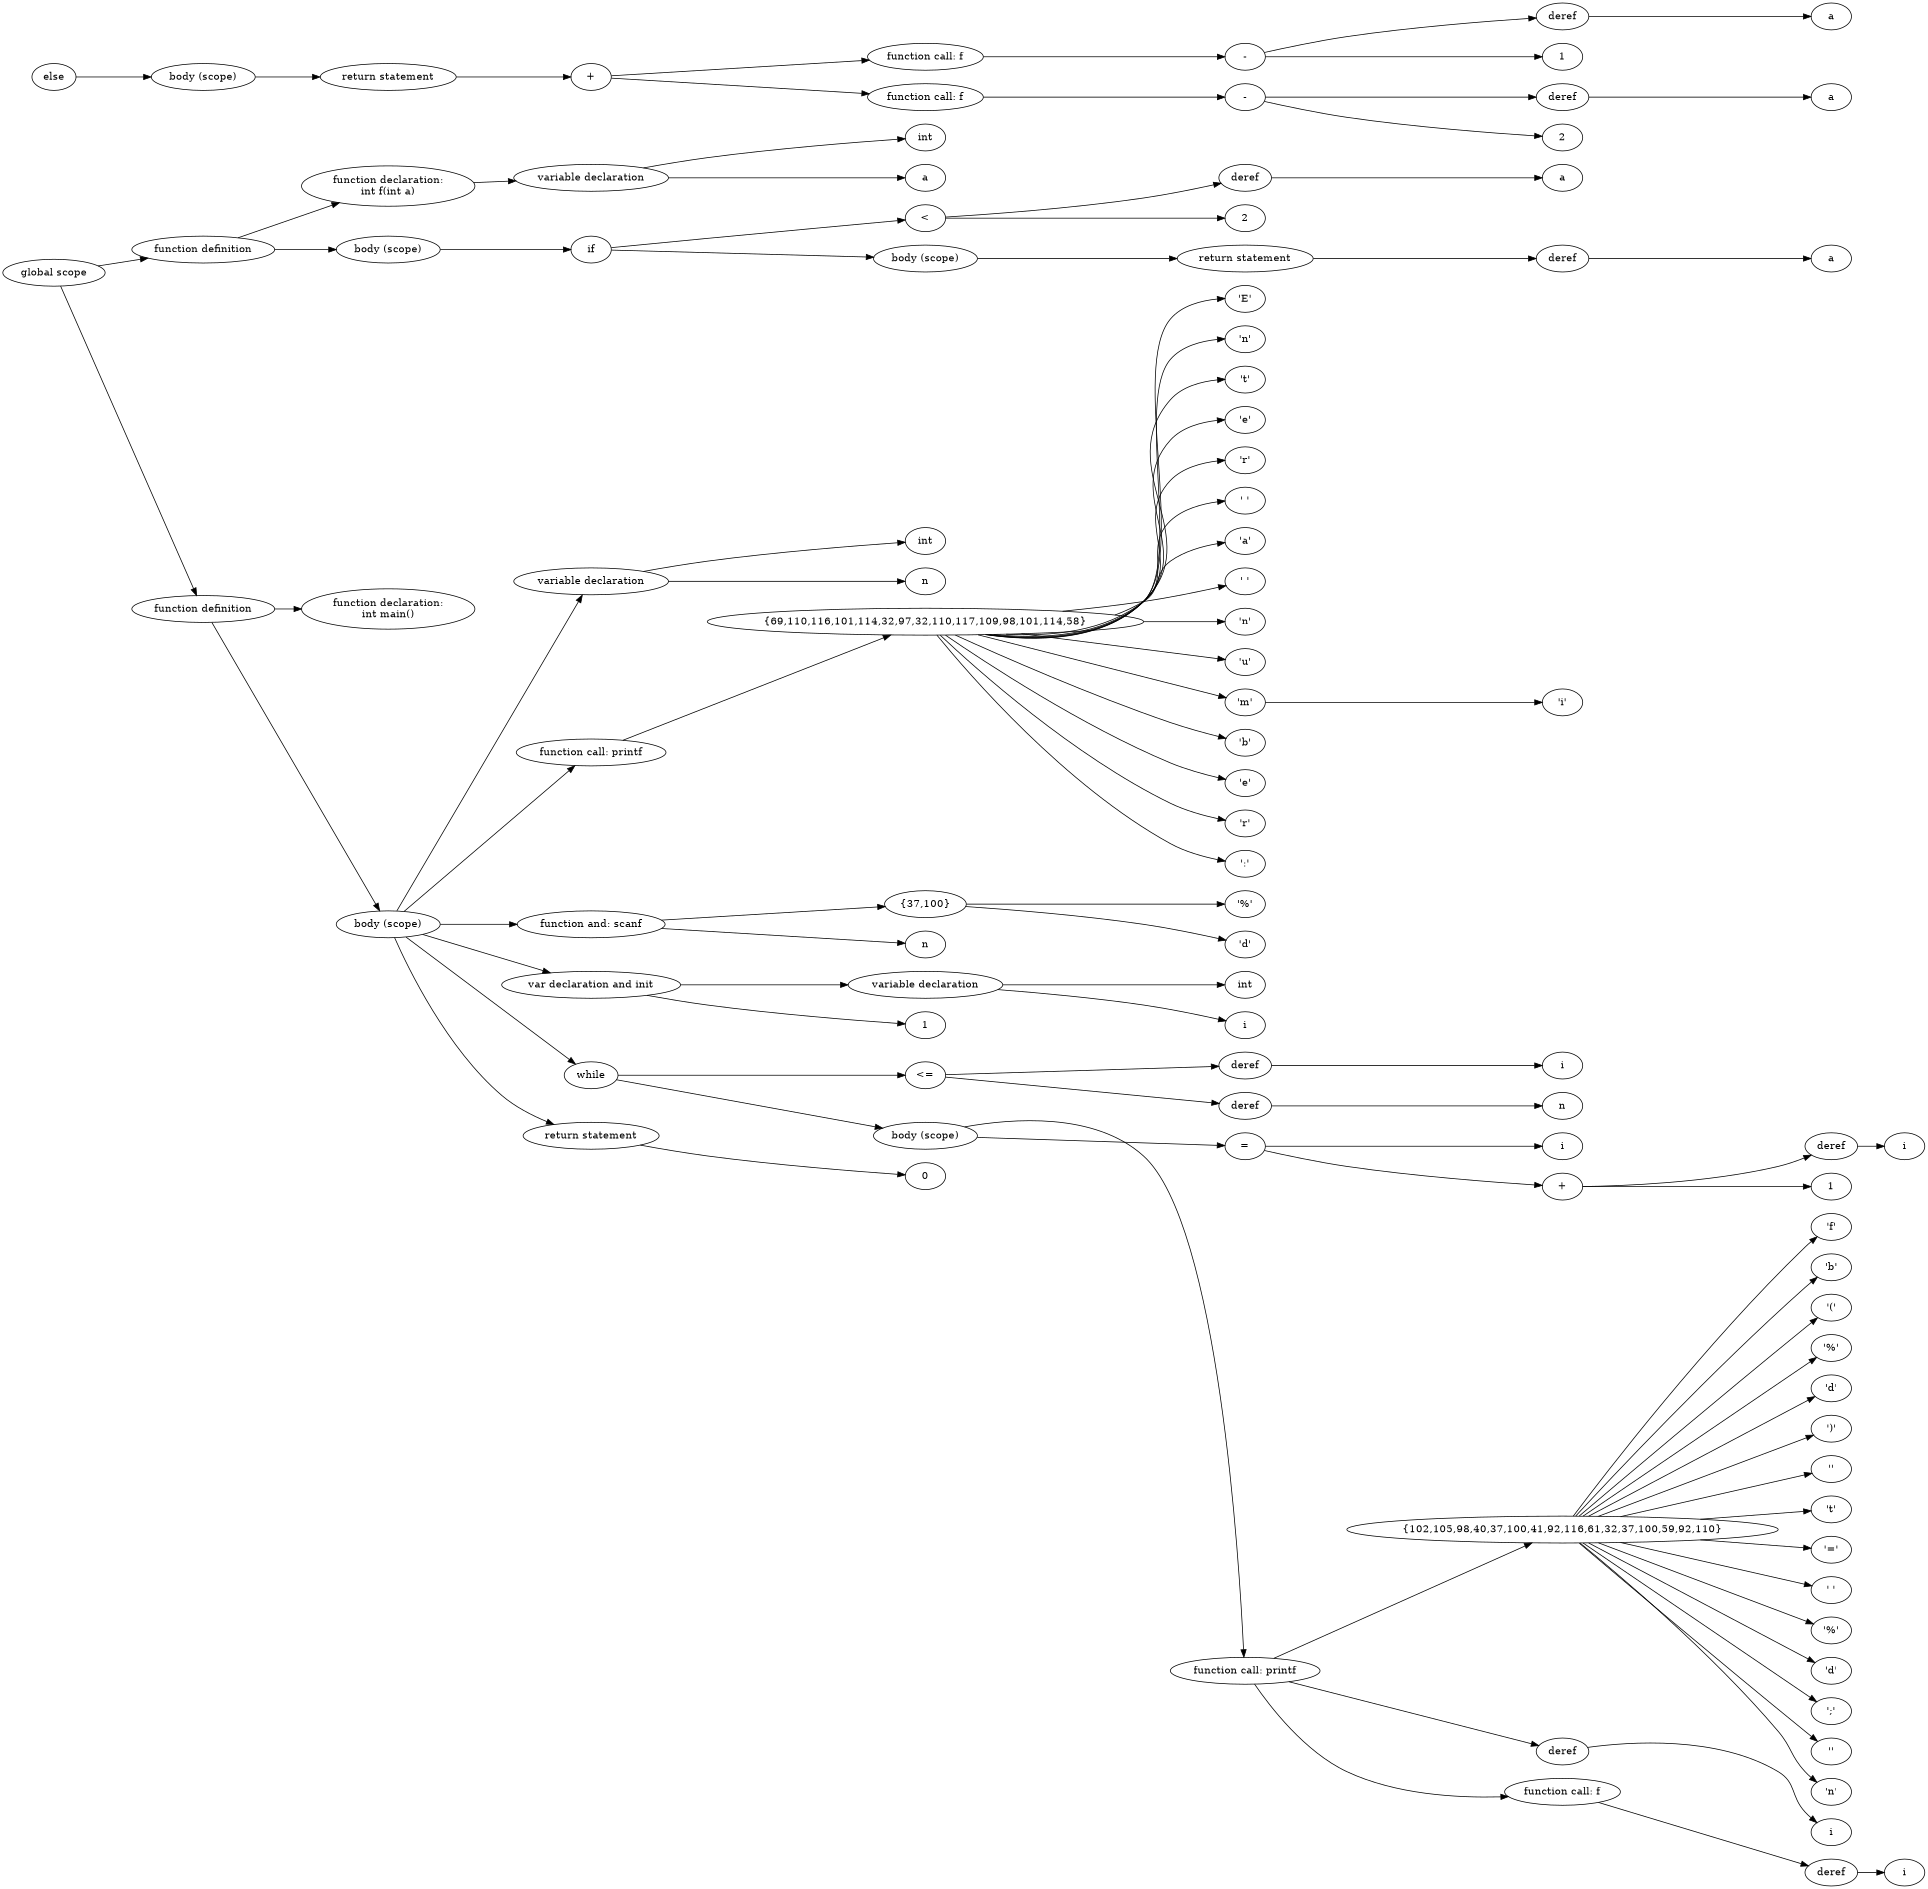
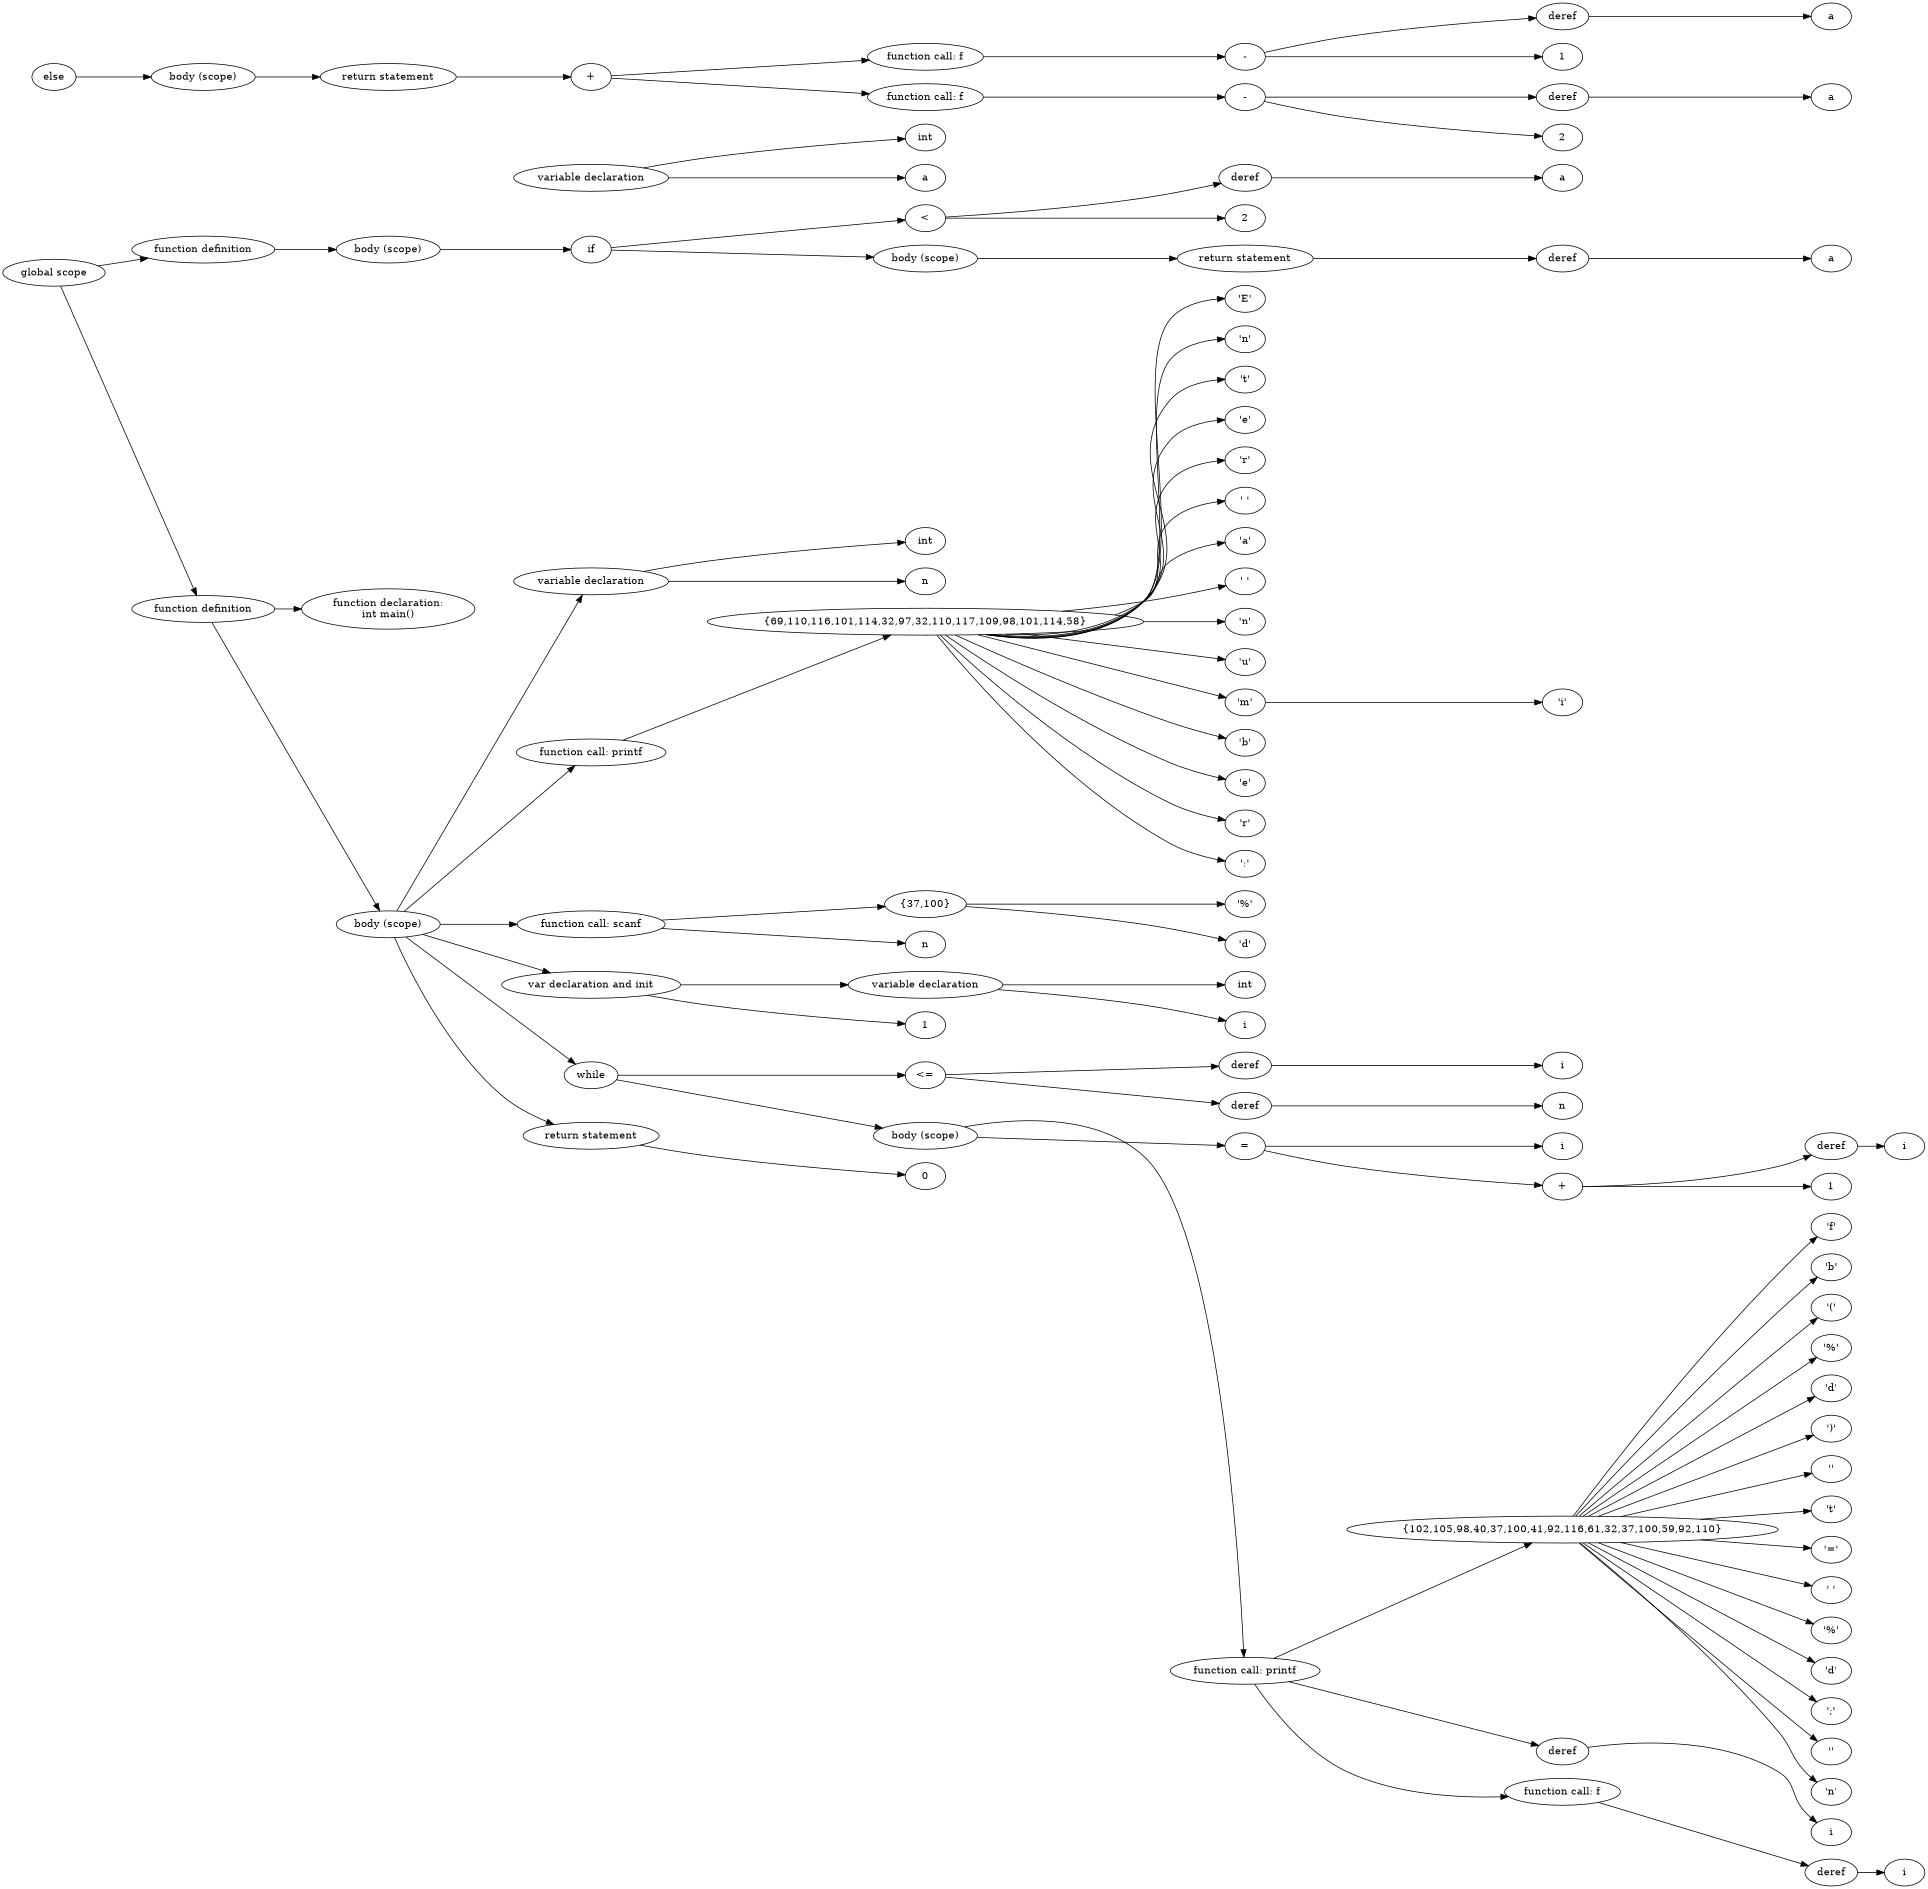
(388, 186) -> none
(591, 924) -> (591, 924)
